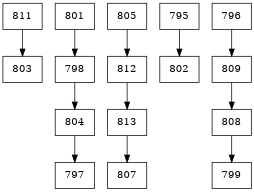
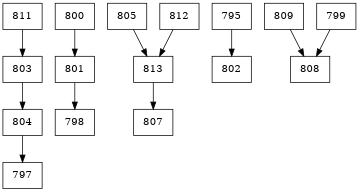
none -> (75, 16)
(232, 16) -> none
(127, 39) -> (139, 40)
(75, 92) -> (23, 92)
(232, 145) -> (325, 40)
